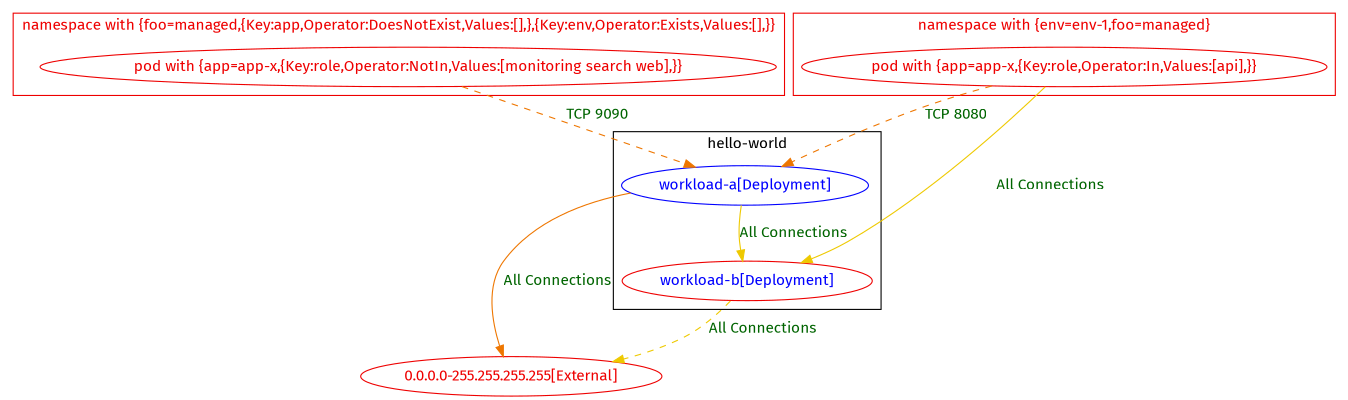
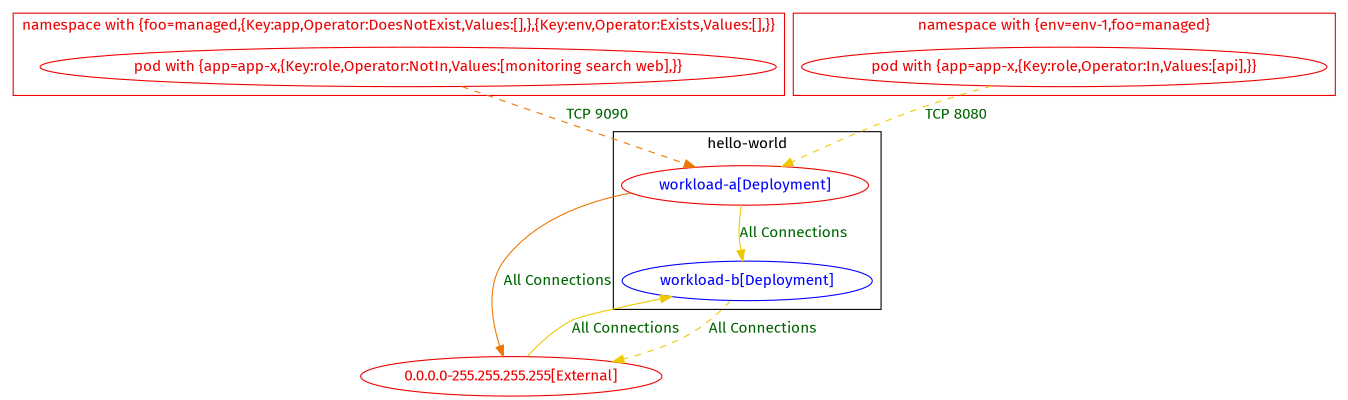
(890, 119) -> (890, 119)
(935, 182) -> (588, 315)
(745, 185) -> (745, 185)
(747, 281) -> (747, 281)
